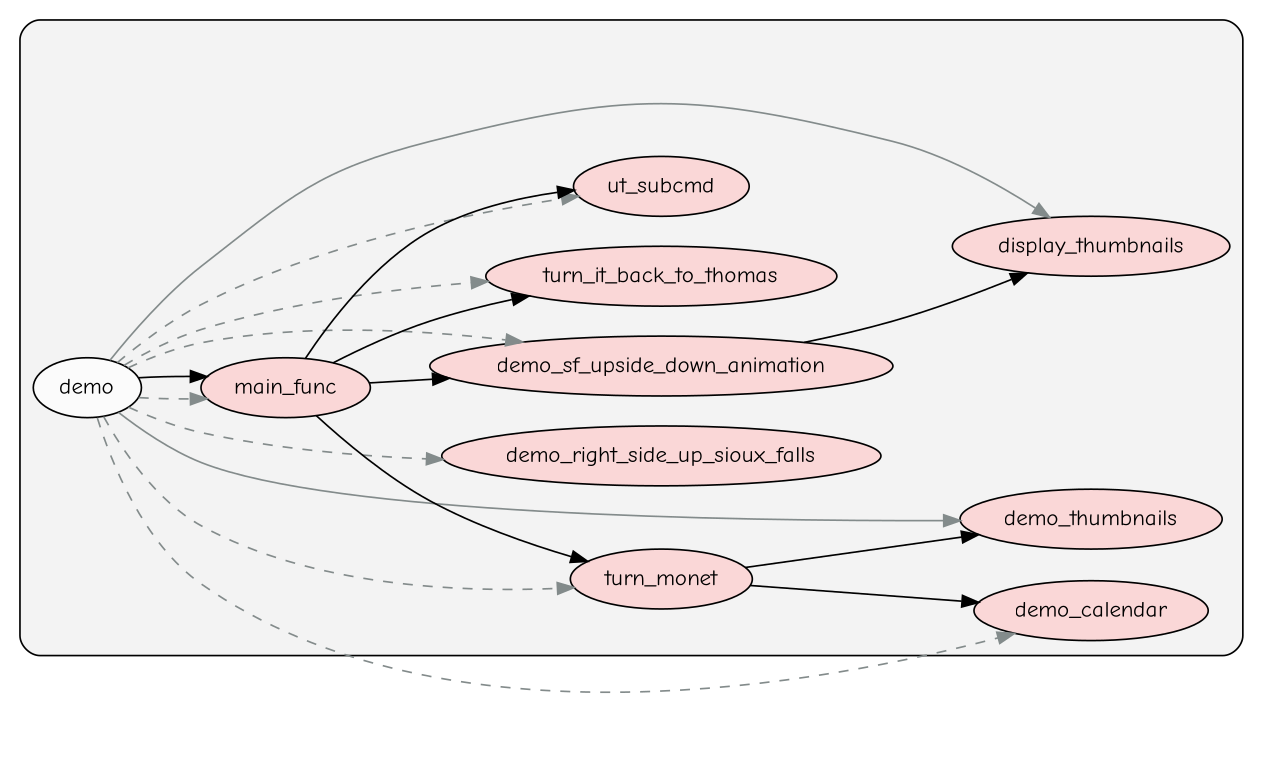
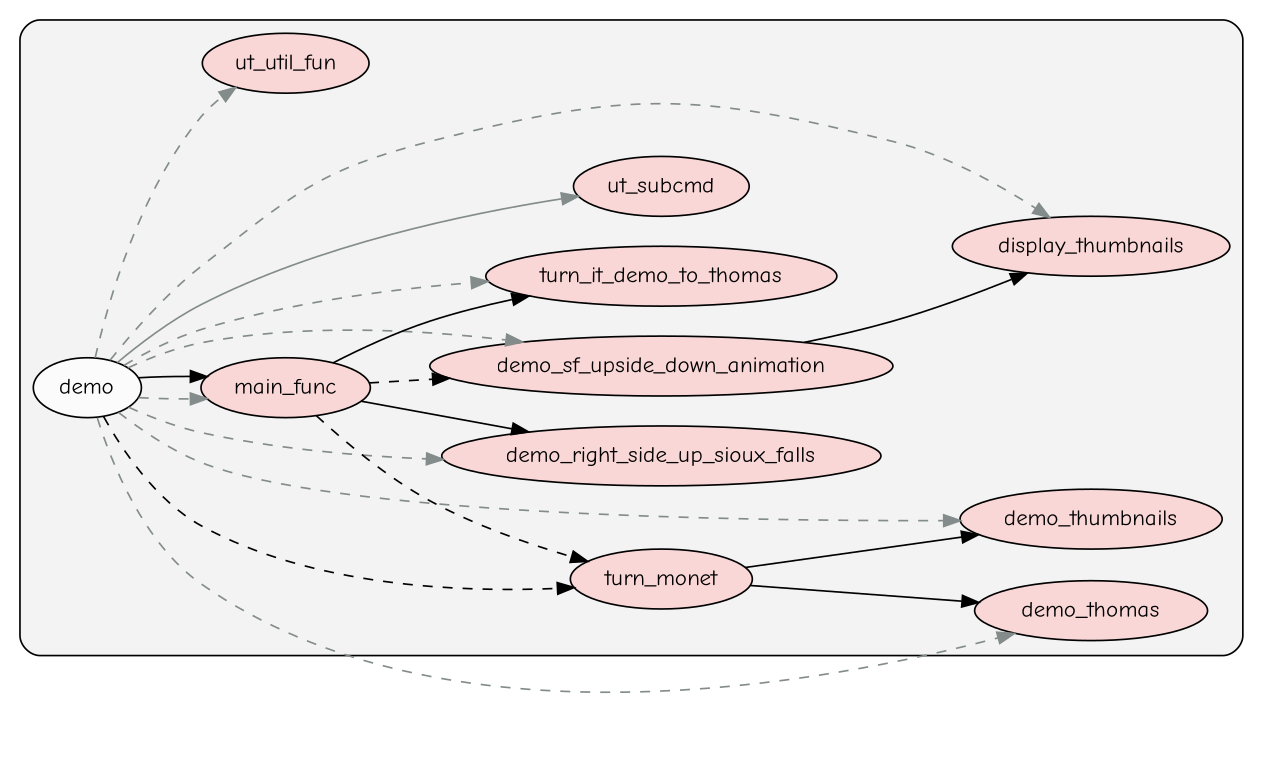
none -> (286, 63)
(544, 116) -> (544, 116)
(411, 243) -> (437, 415)
(329, 253) -> (329, 253)
(661, 276) -> (661, 276)
(401, 381) -> (401, 381)
(409, 488) -> (409, 488)
(522, 510) -> (522, 510)
(302, 565) -> (302, 565)
(1091, 611) -> (1091, 611)
